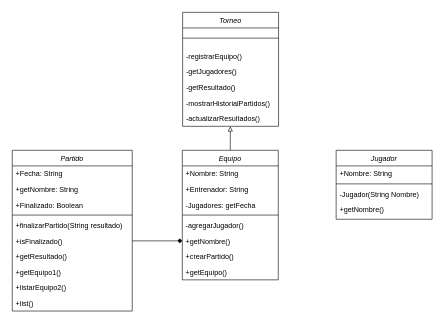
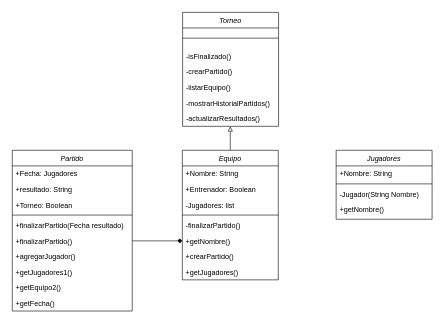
(220, 56) -> (212, 56)
(216, 72) -> (215, 72)
(215, 88) -> (213, 88)
(384, 158) -> (384, 158)
(41, 174) -> (48, 174)
(49, 190) -> (48, 190)
(221, 190) -> (223, 190)
(50, 205) -> (45, 205)
(224, 205) -> (214, 205)
(80, 226) -> (79, 226)
(220, 226) -> (220, 226)
(42, 241) -> (50, 241)
(45, 257) -> (50, 257)
(41, 272) -> (48, 272)
(209, 272) -> (216, 272)
(45, 288) -> (41, 288)
(28, 304) -> (38, 304)
